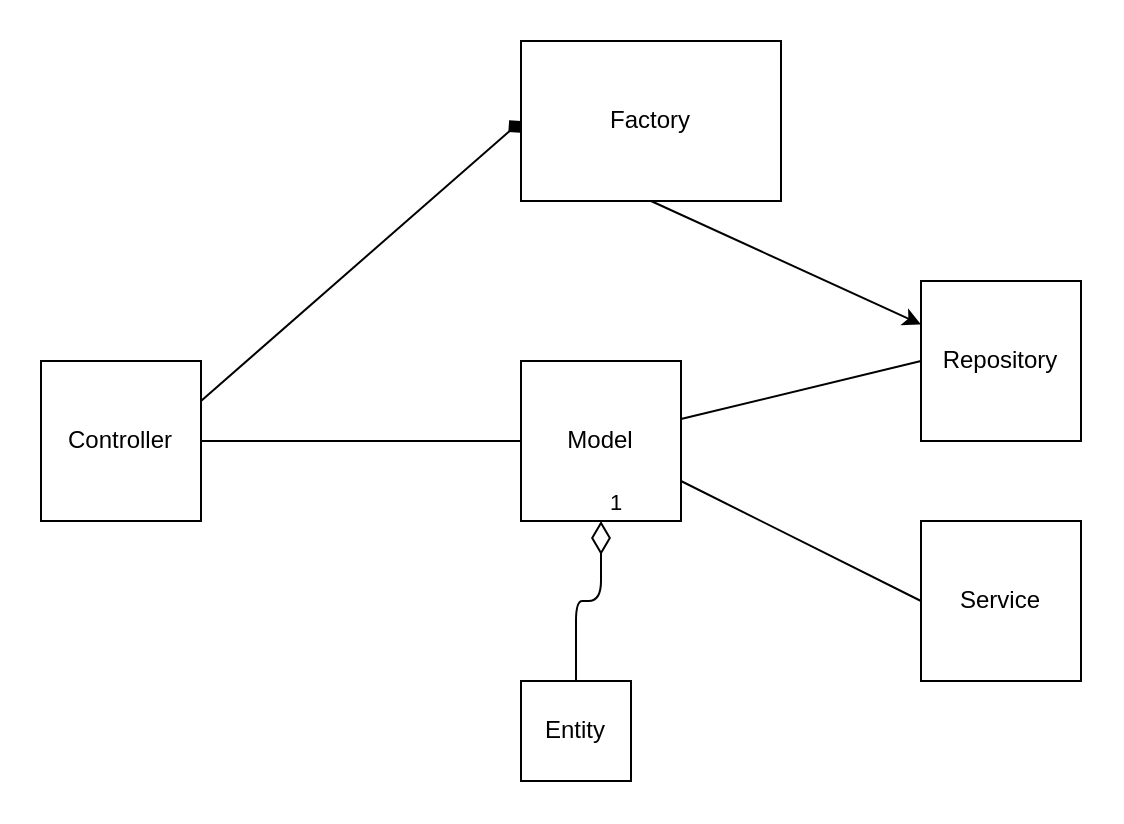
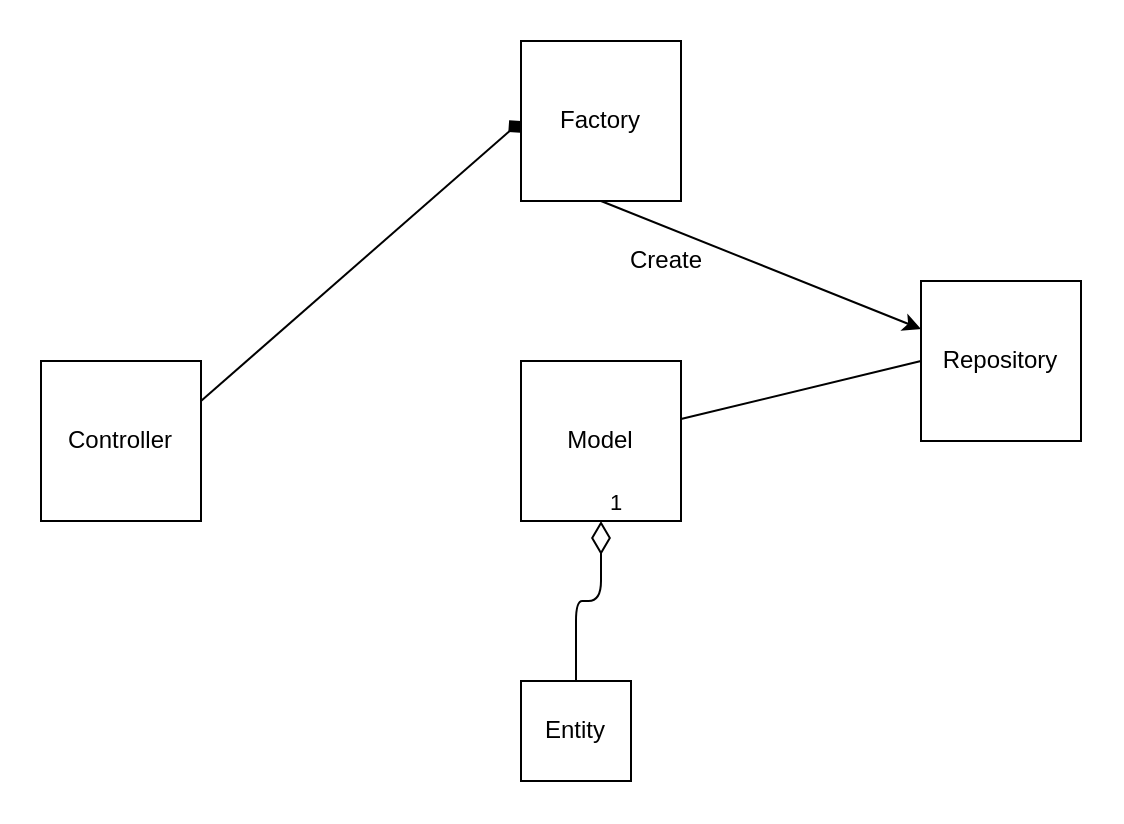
(651, 121) -> (601, 121)
none -> (667, 261)
(361, 441) -> none
(801, 541) -> none
(1001, 601) -> none
